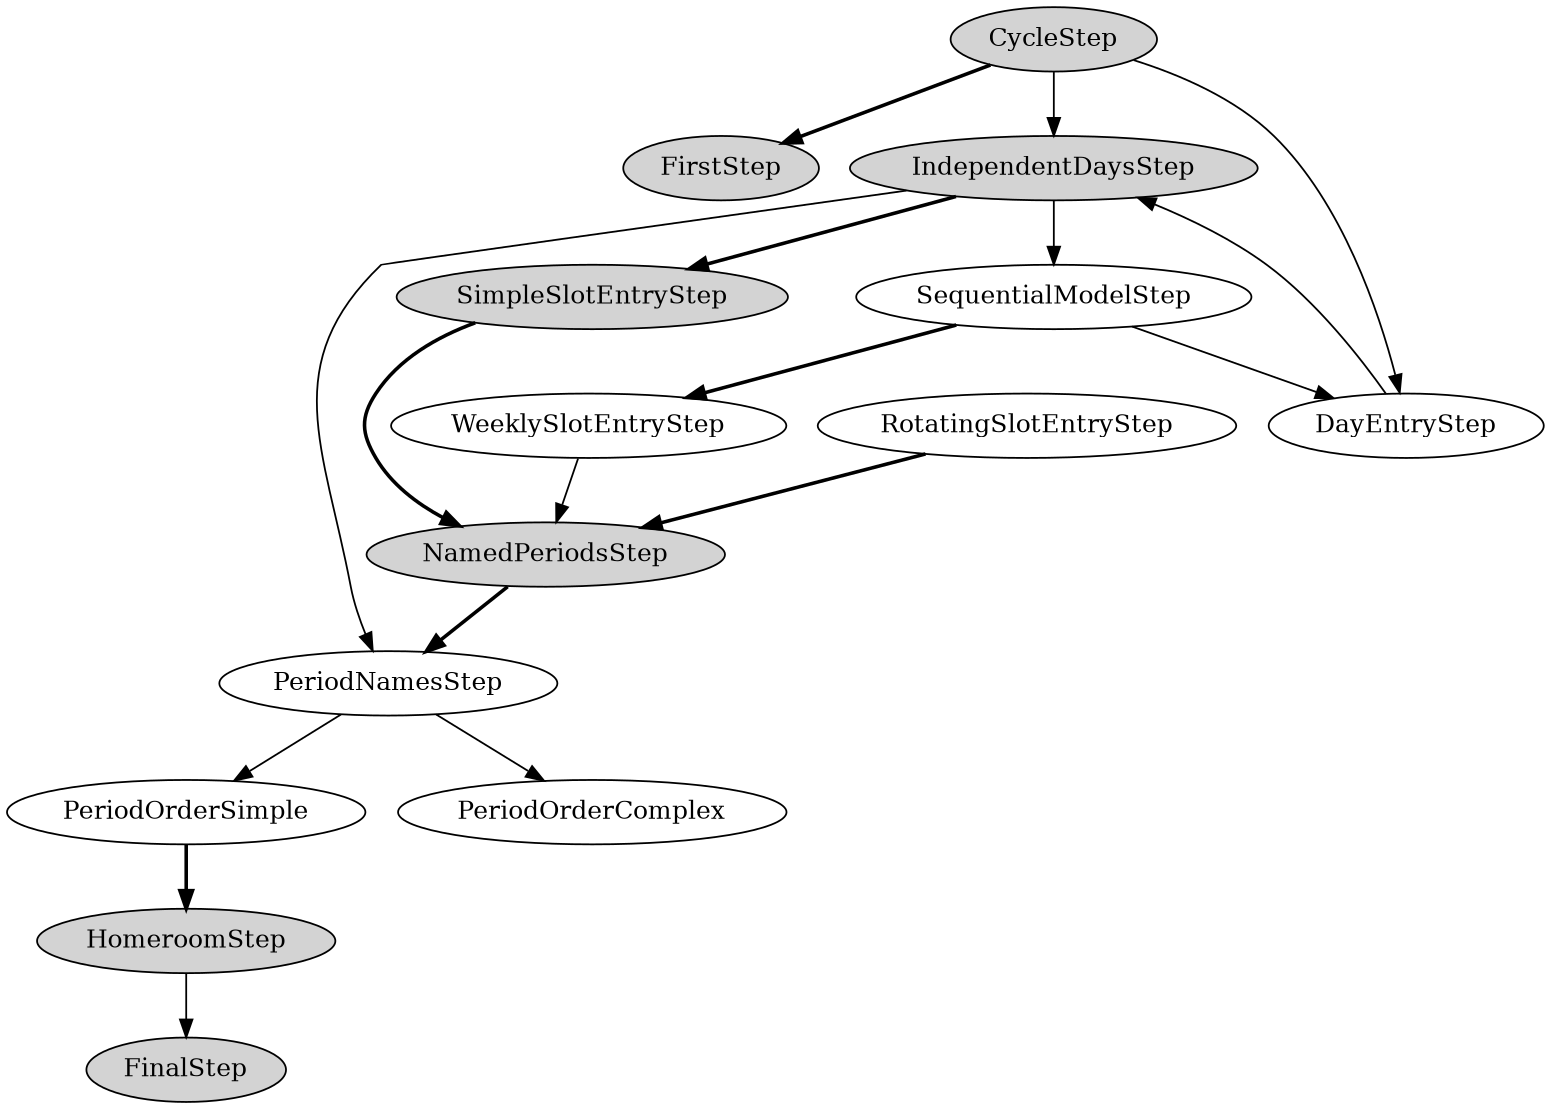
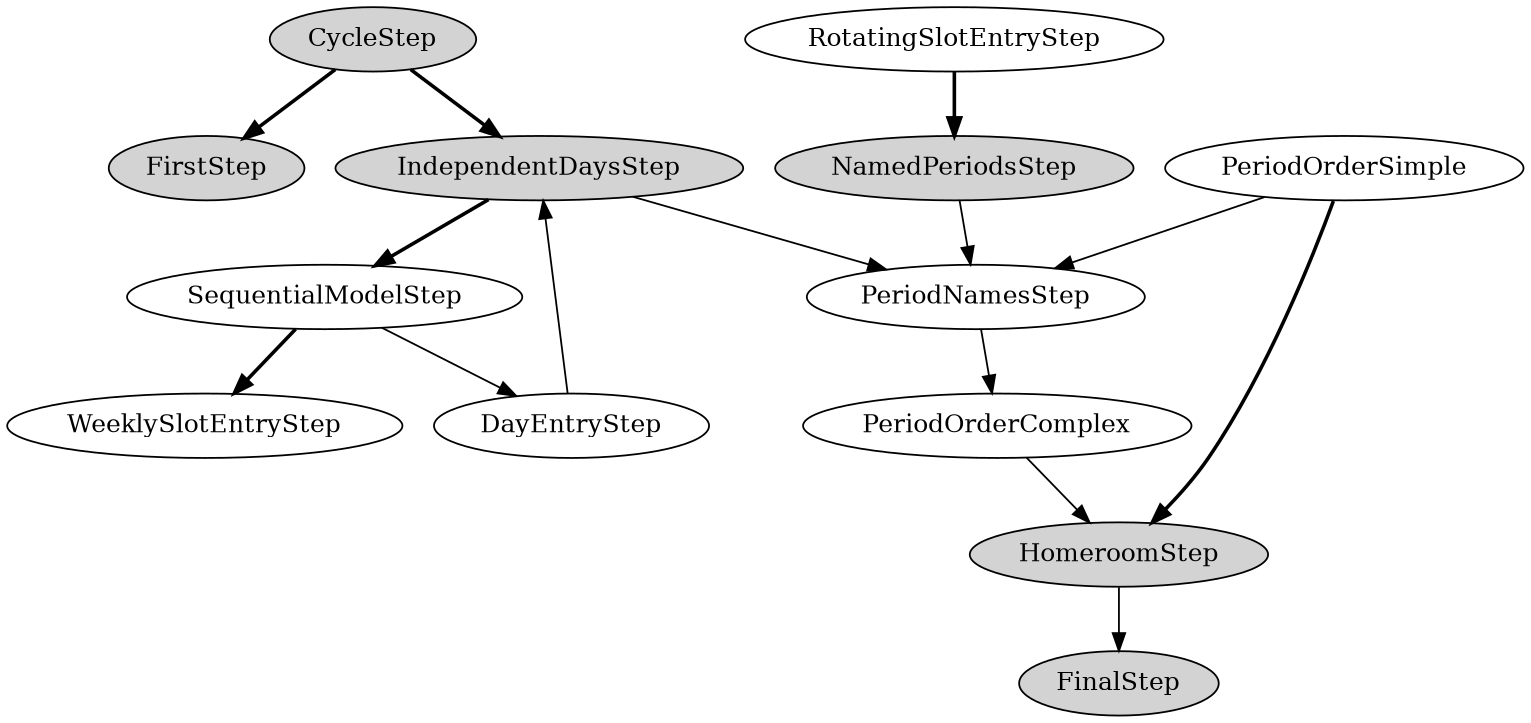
(1054, 95) -> (448, 97)
(1309, 178) -> none
(1054, 224) -> (440, 228)
(592, 297) -> none
(570, 482) -> none
none -> (1052, 484)
(474, 613) -> (964, 224)
(295, 743) -> (1168, 230)
